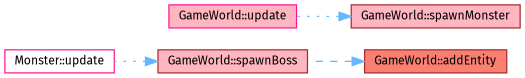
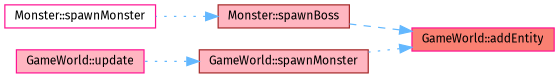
none -> (384, 50)
(60, 61) -> (80, 16)
(233, 61) -> (284, 16)
(436, 61) -> (483, 39)
